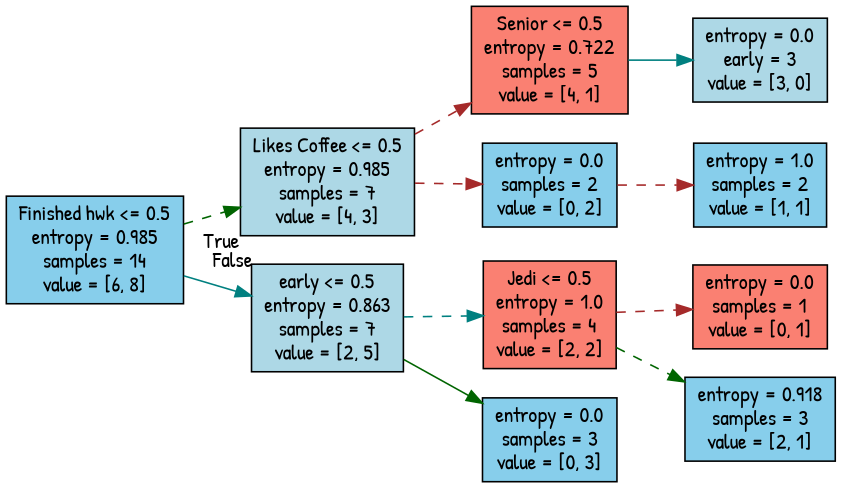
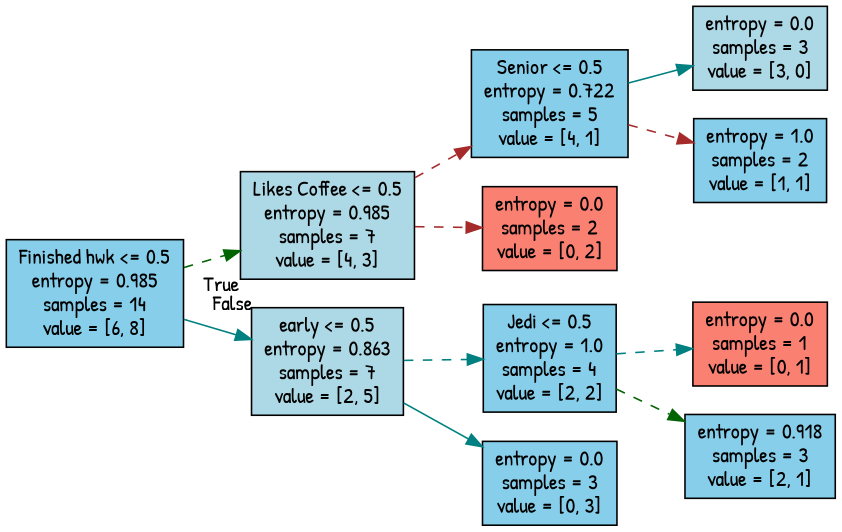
(550, 60) -> (550, 104)
(760, 60) -> (760, 48)
(550, 185) -> (550, 229)
(647, 185) -> (653, 132)
(646, 311) -> (646, 352)
(550, 315) -> (550, 358)
(436, 377) -> (436, 421)
